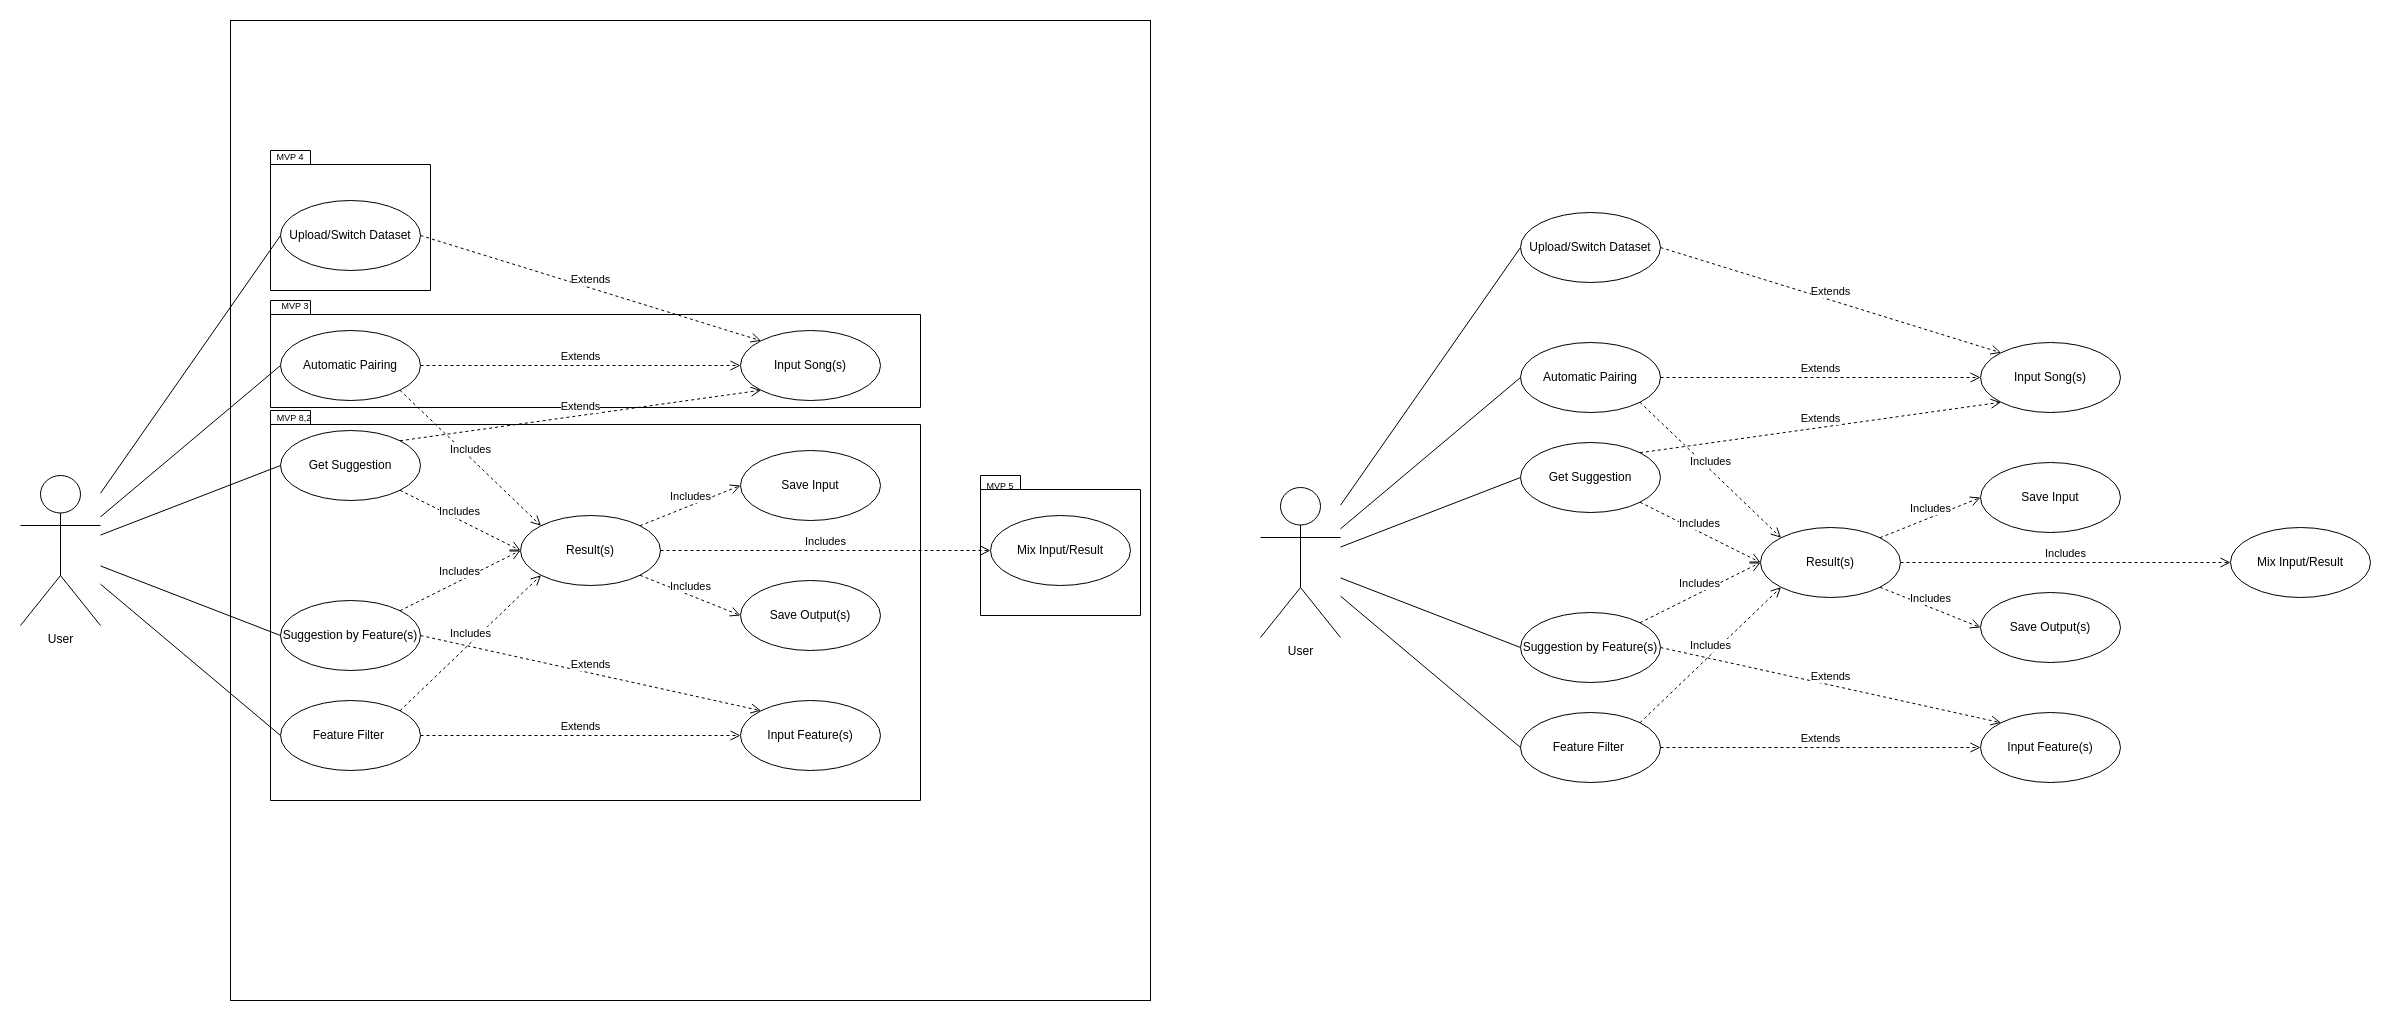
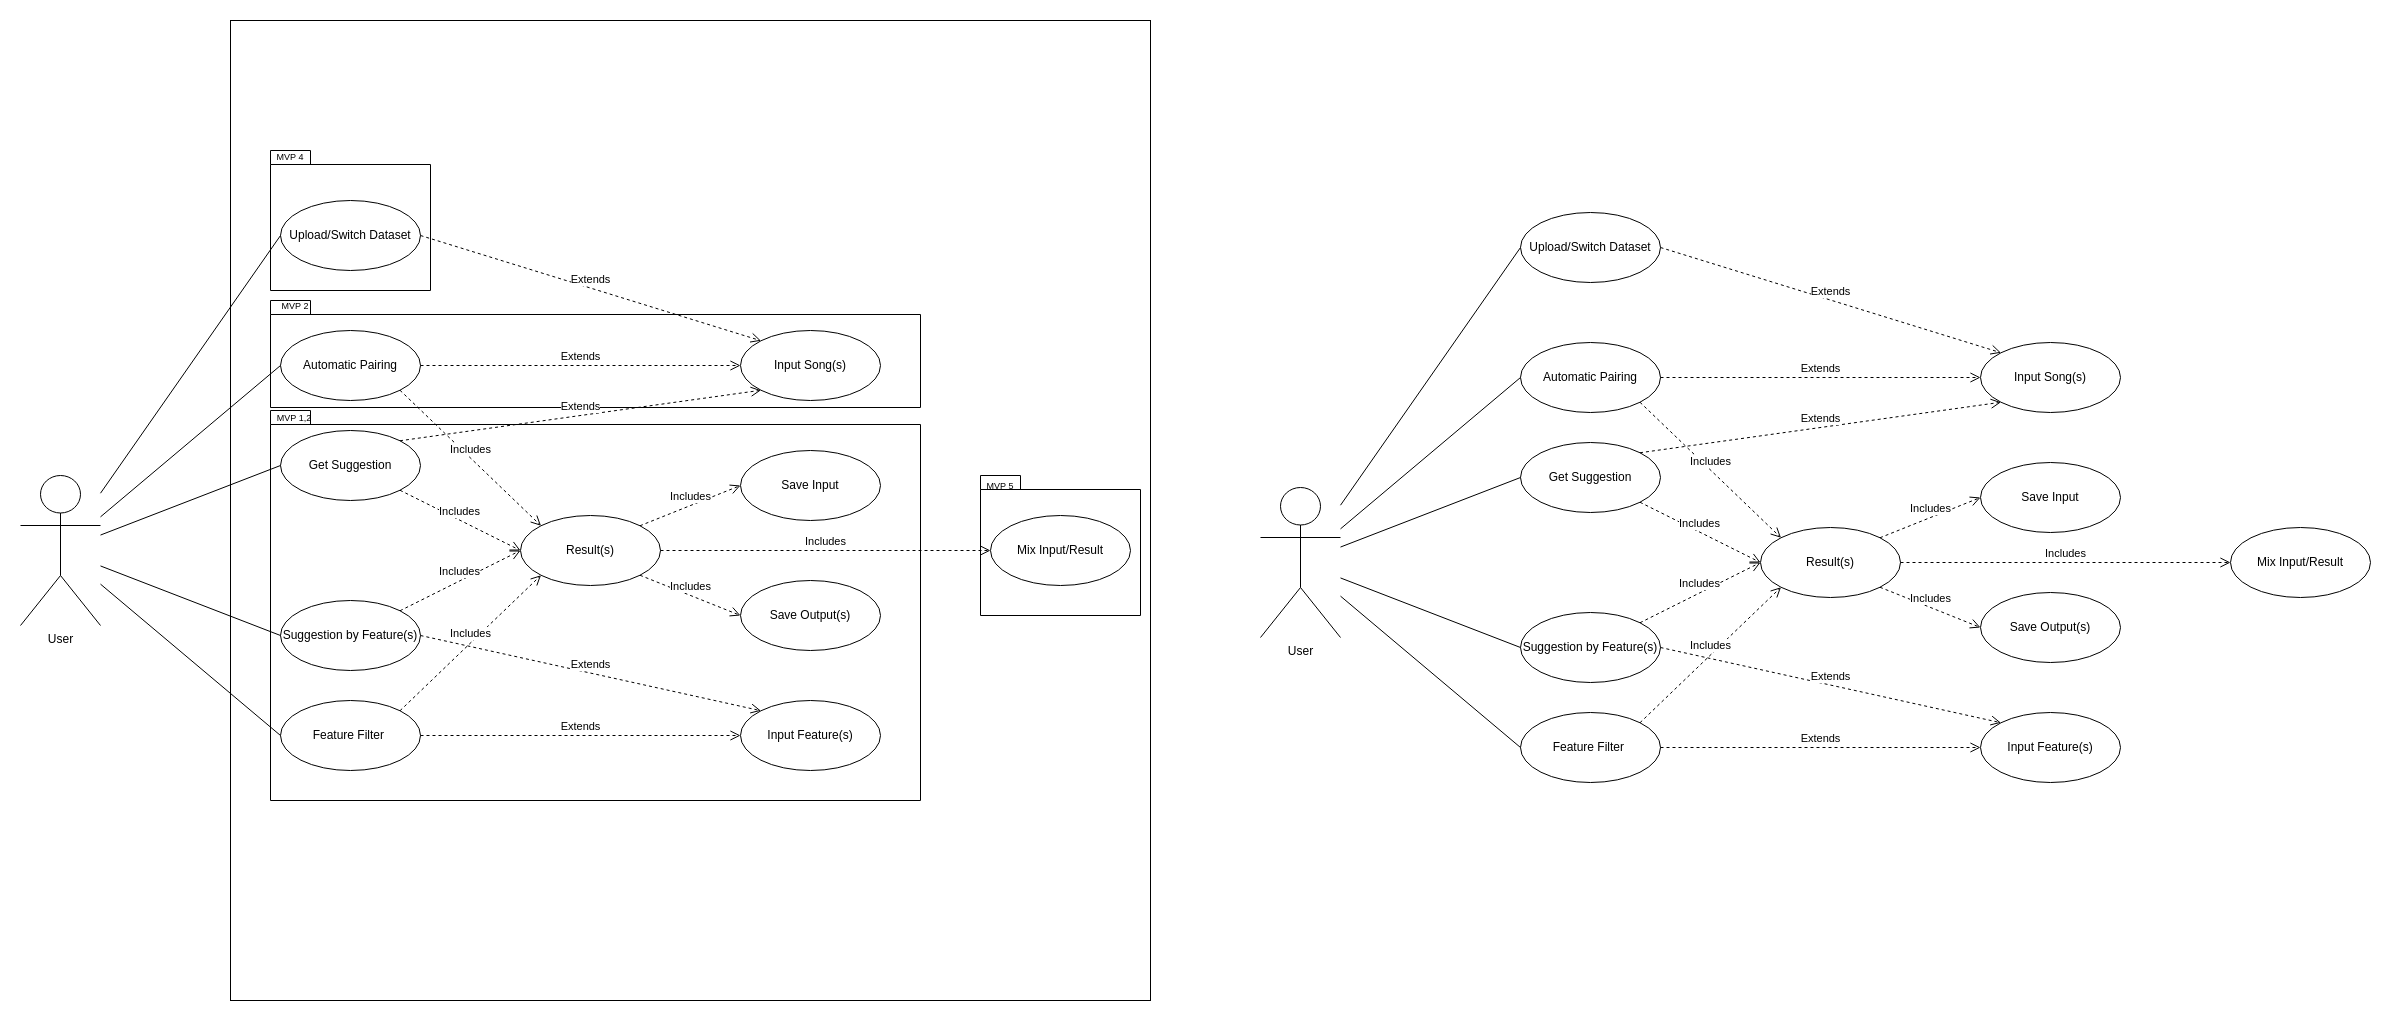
(296, 306) -> (296, 306)
(295, 418) -> (295, 418)
